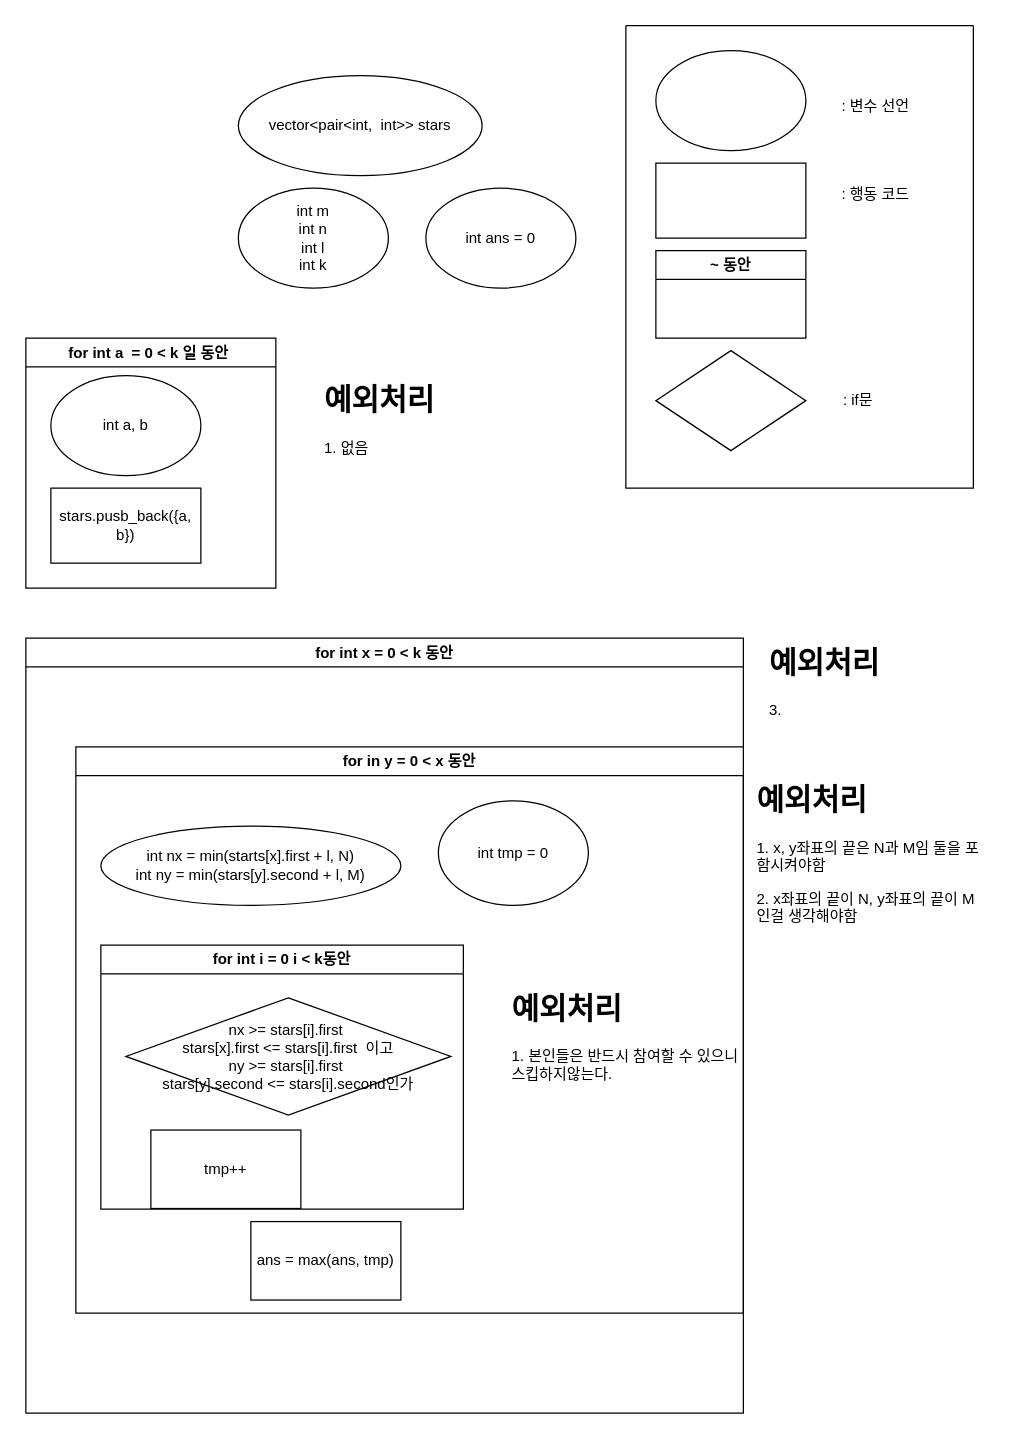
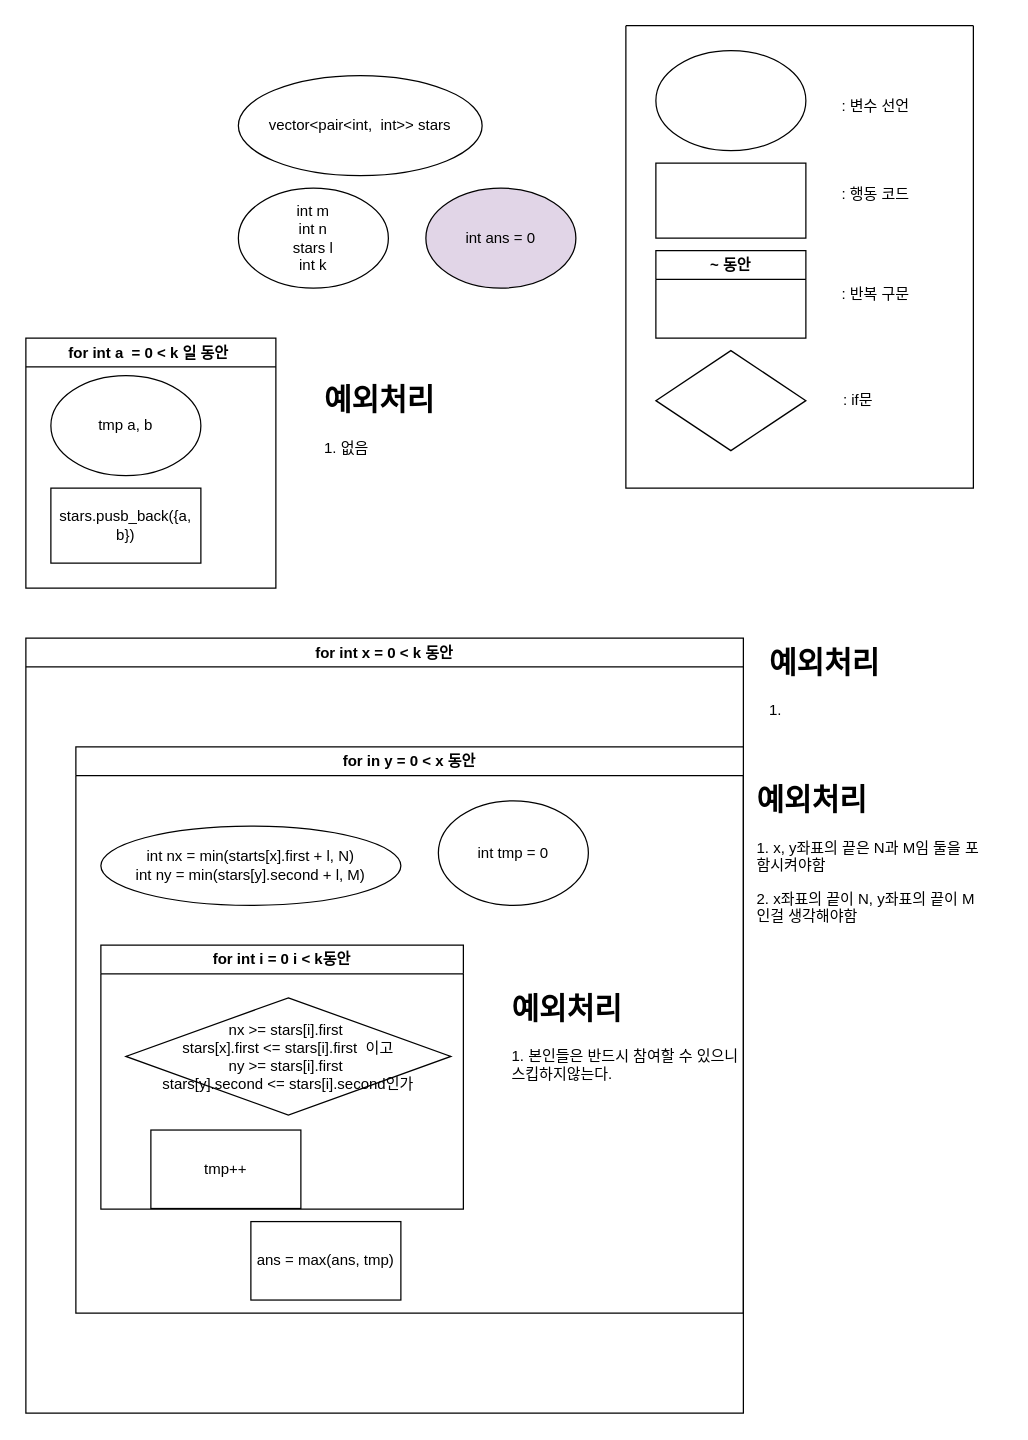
(313, 238) -> (313, 238)
(501, 238) -> (501, 238)
none -> (876, 294)
(126, 426) -> (126, 426)
(799, 644) -> (799, 644)
